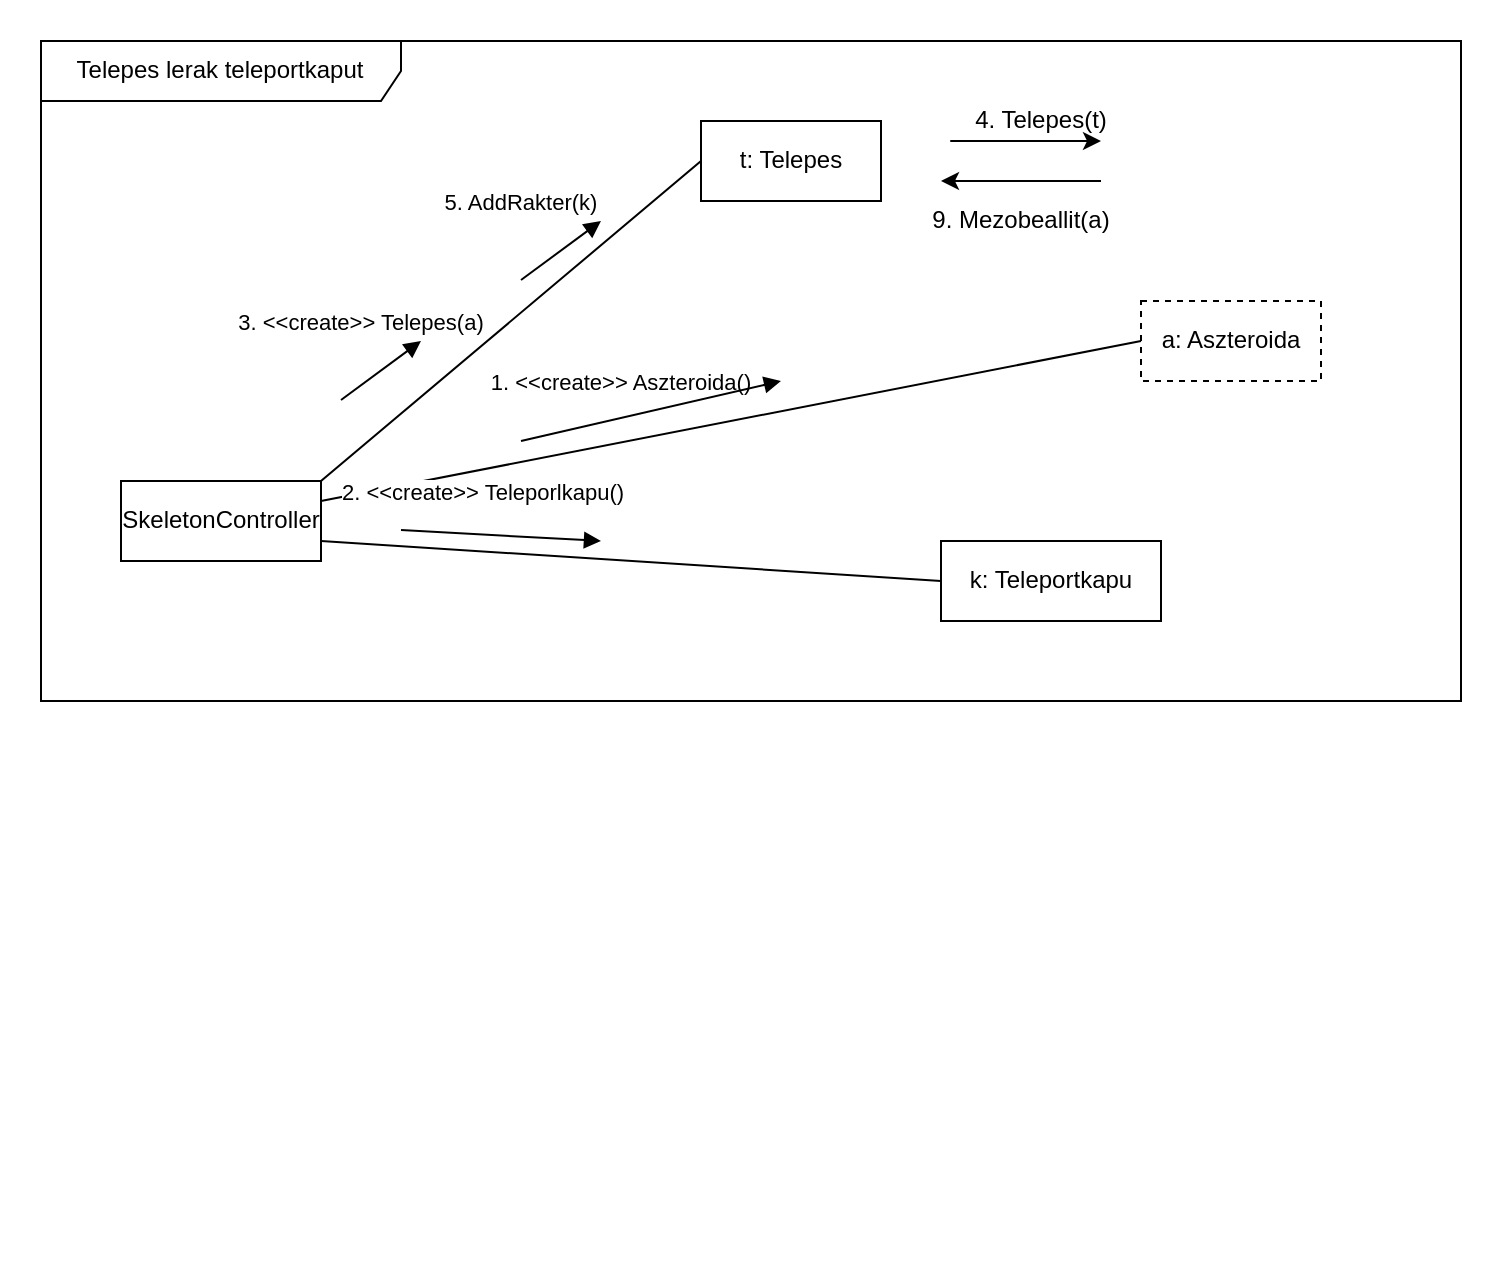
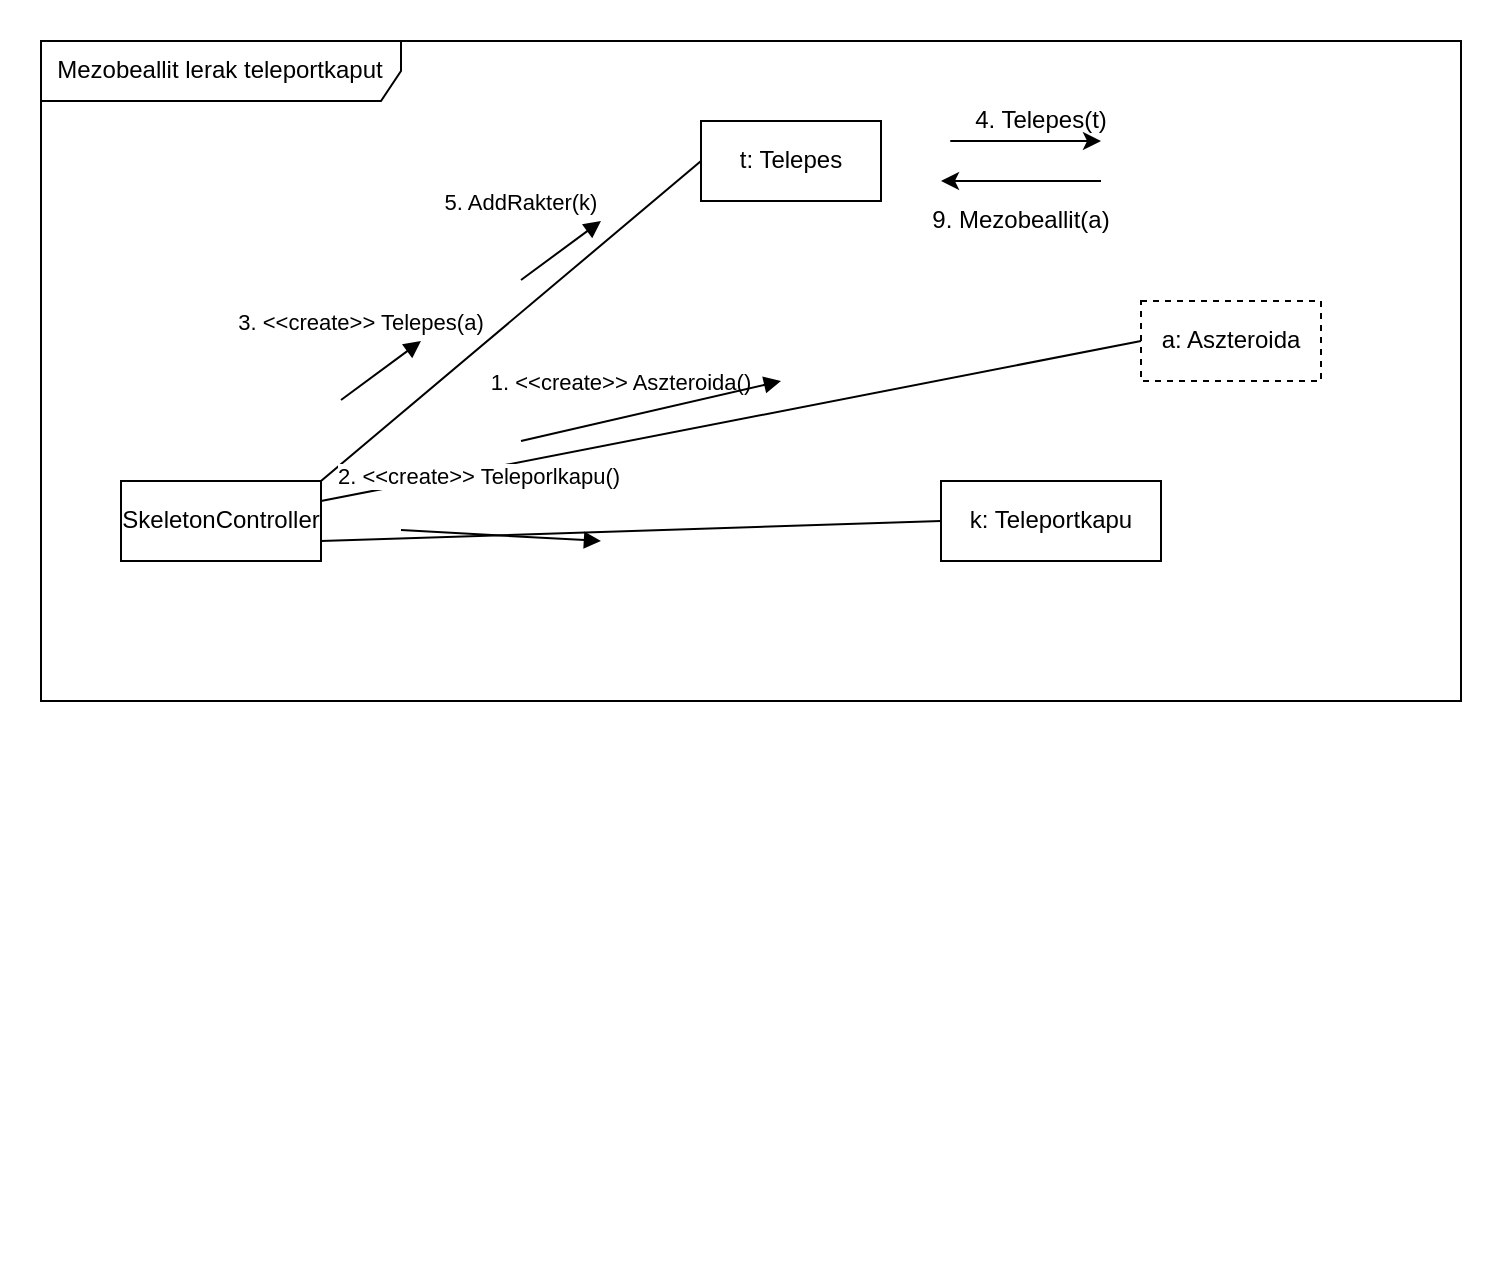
(221, 71) -> (221, 71)
(1051, 581) -> (1051, 521)
